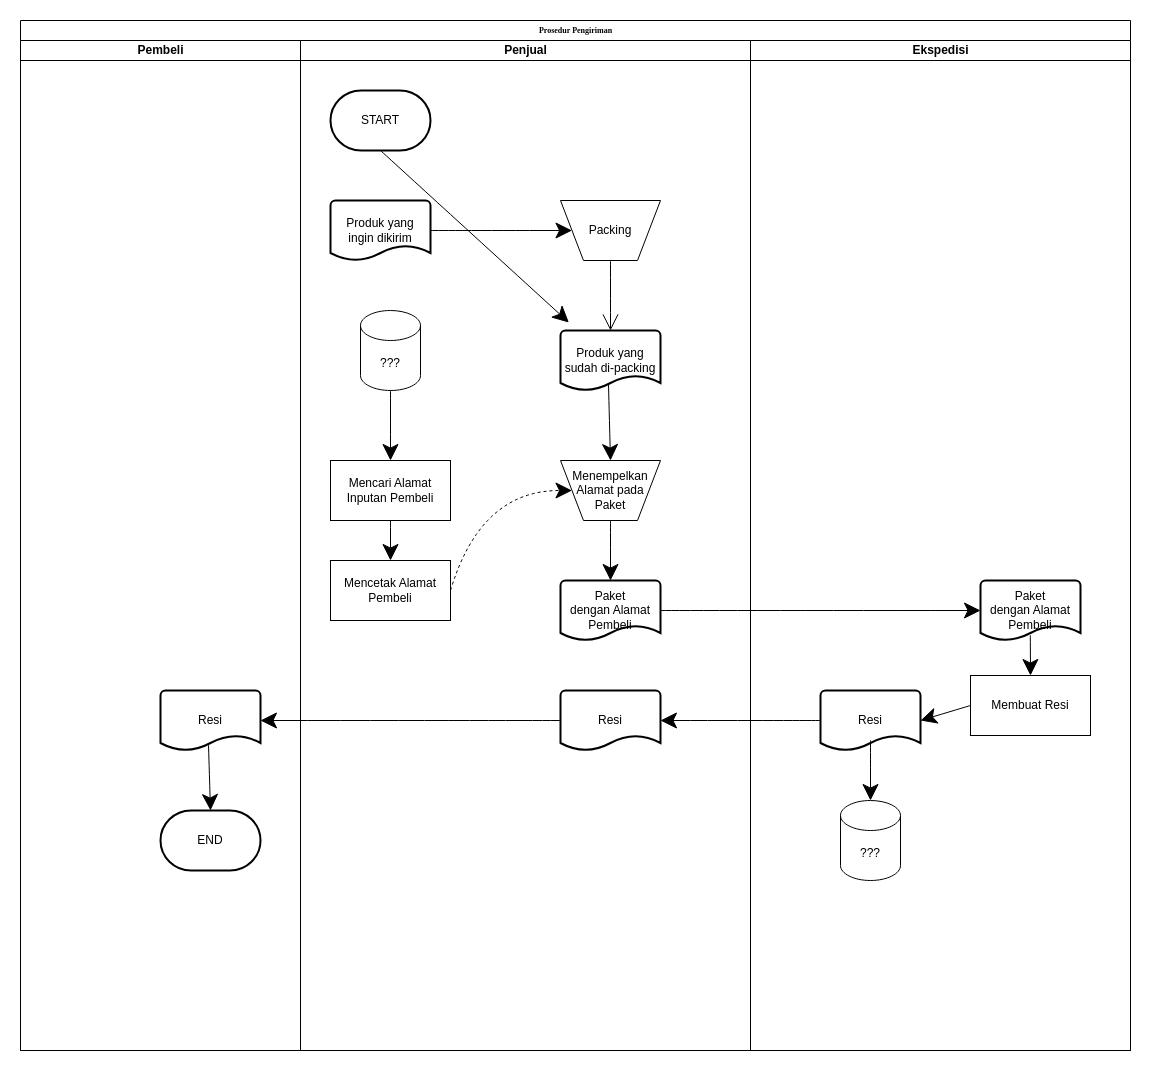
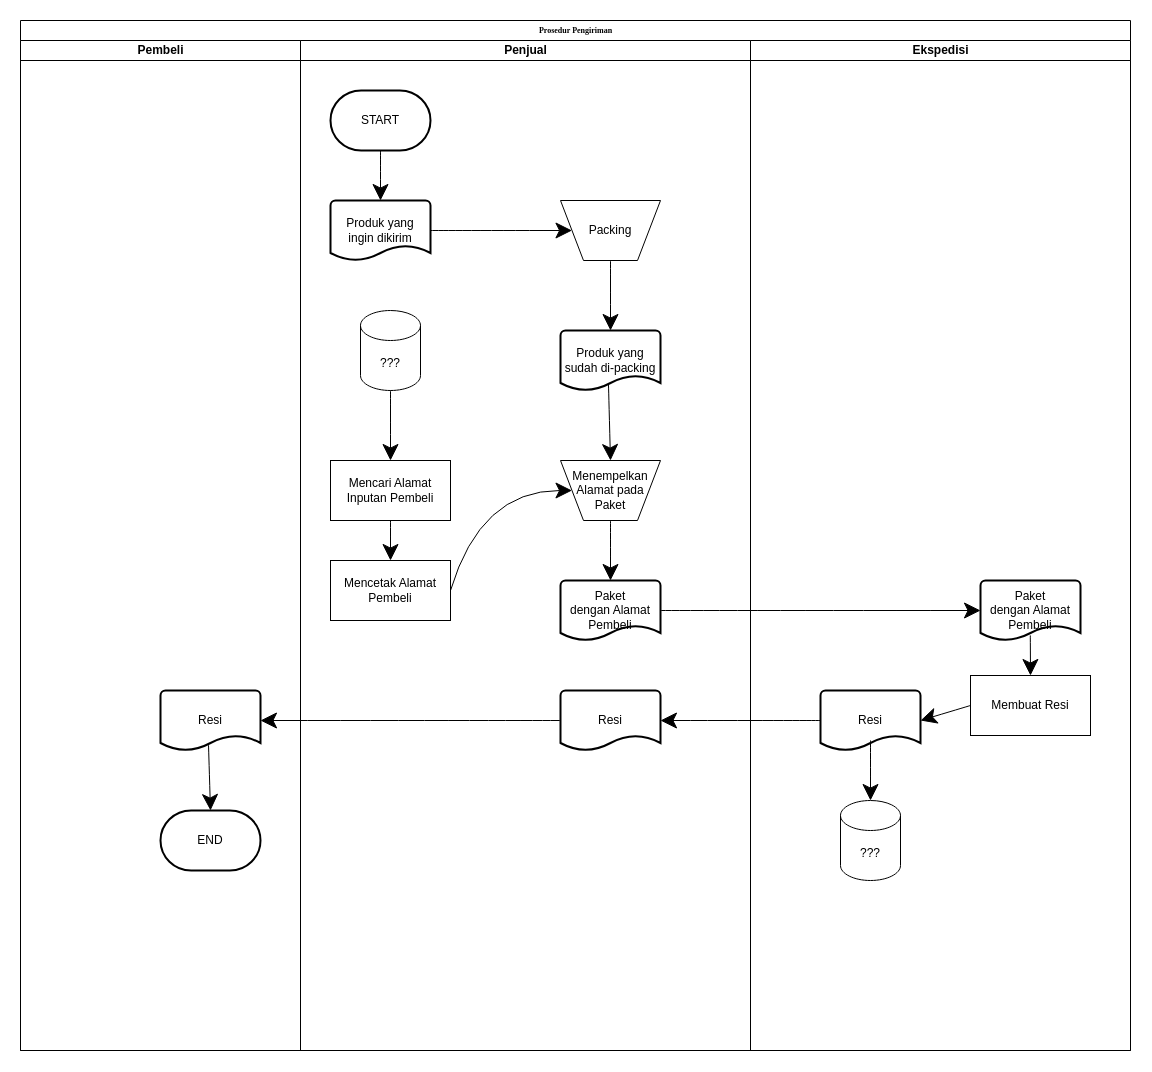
(471, 233) -> (381, 170)
(611, 321) -> (611, 316)
(487, 521) -> (487, 521)
